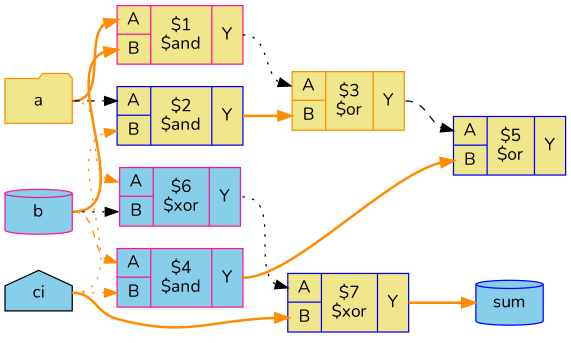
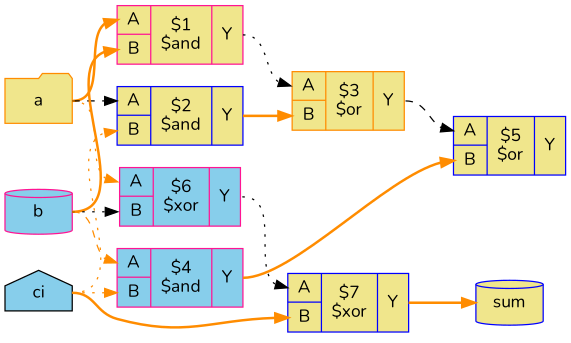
(510, 303) -> (510, 303)
